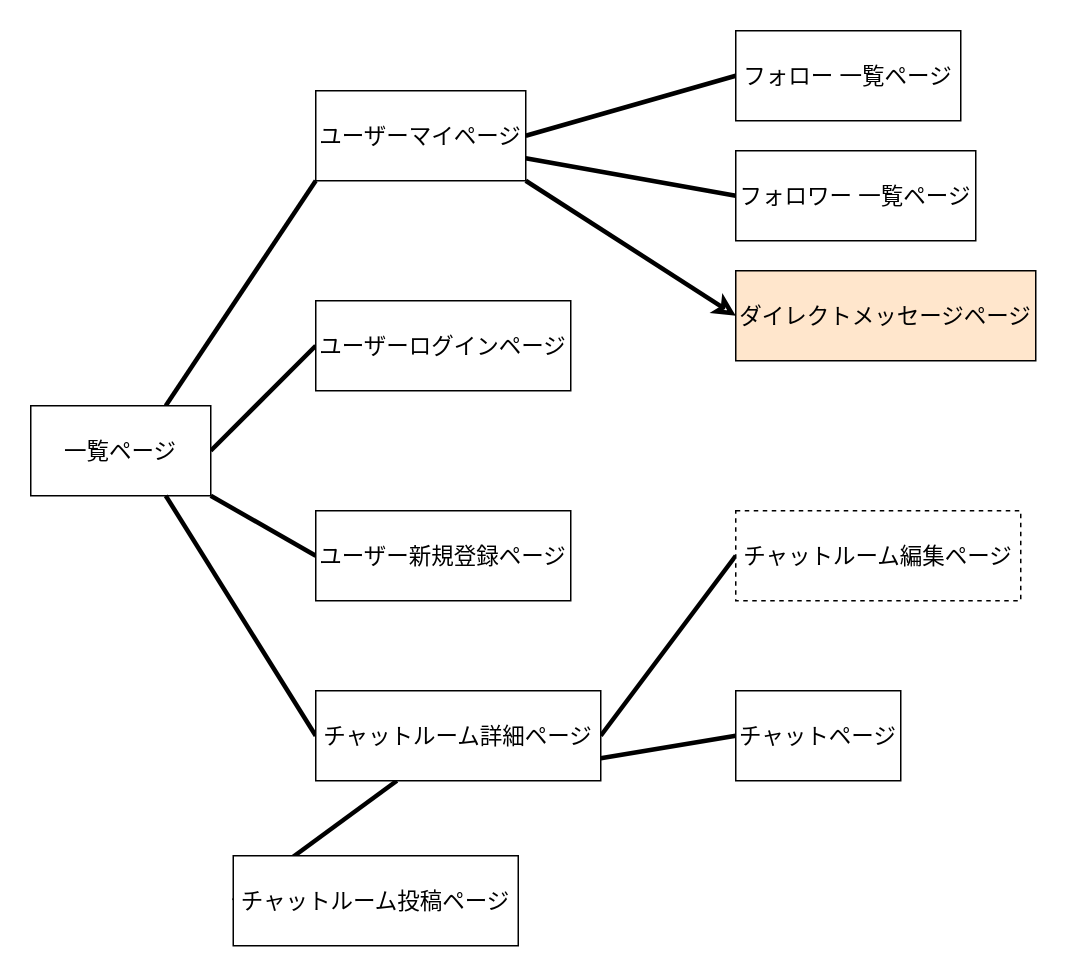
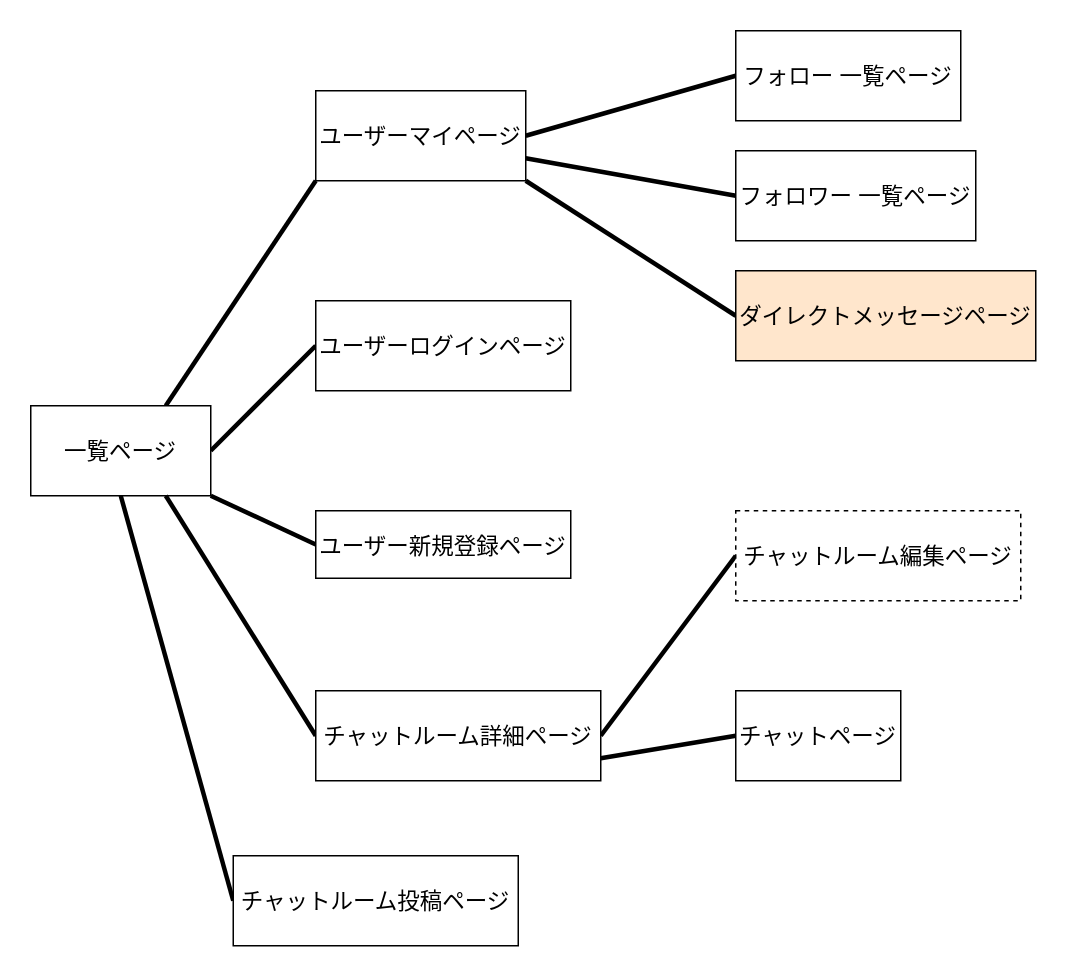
(720, 306) -> (727, 310)
(443, 556) -> (443, 545)
(345, 819) -> (177, 698)
